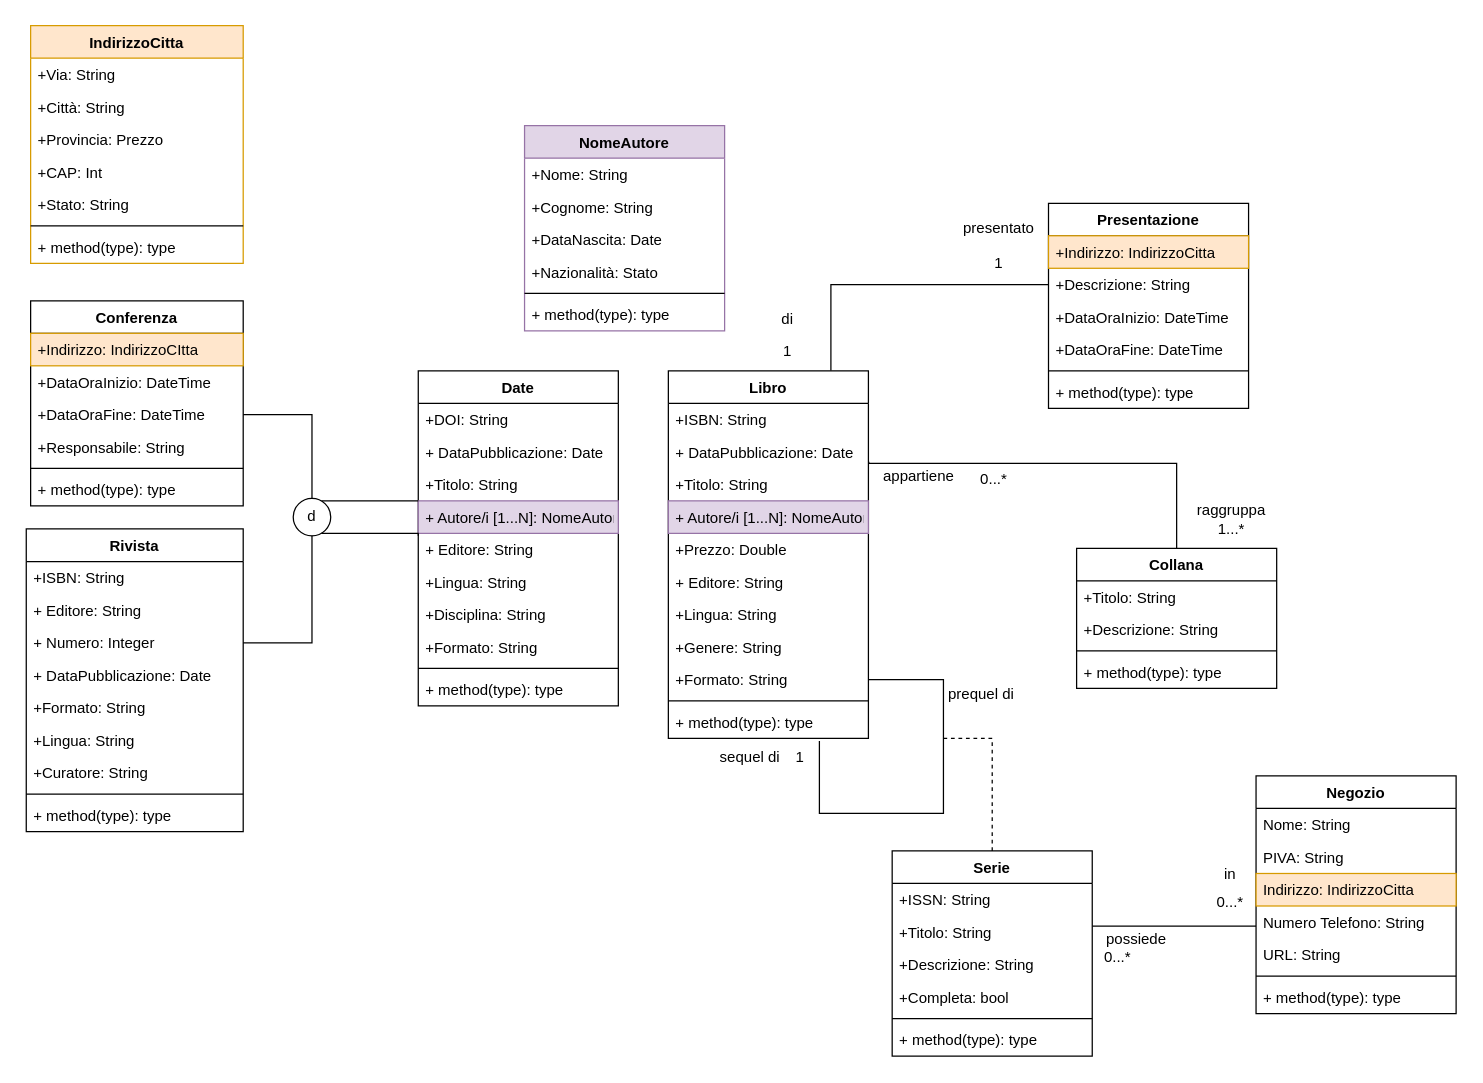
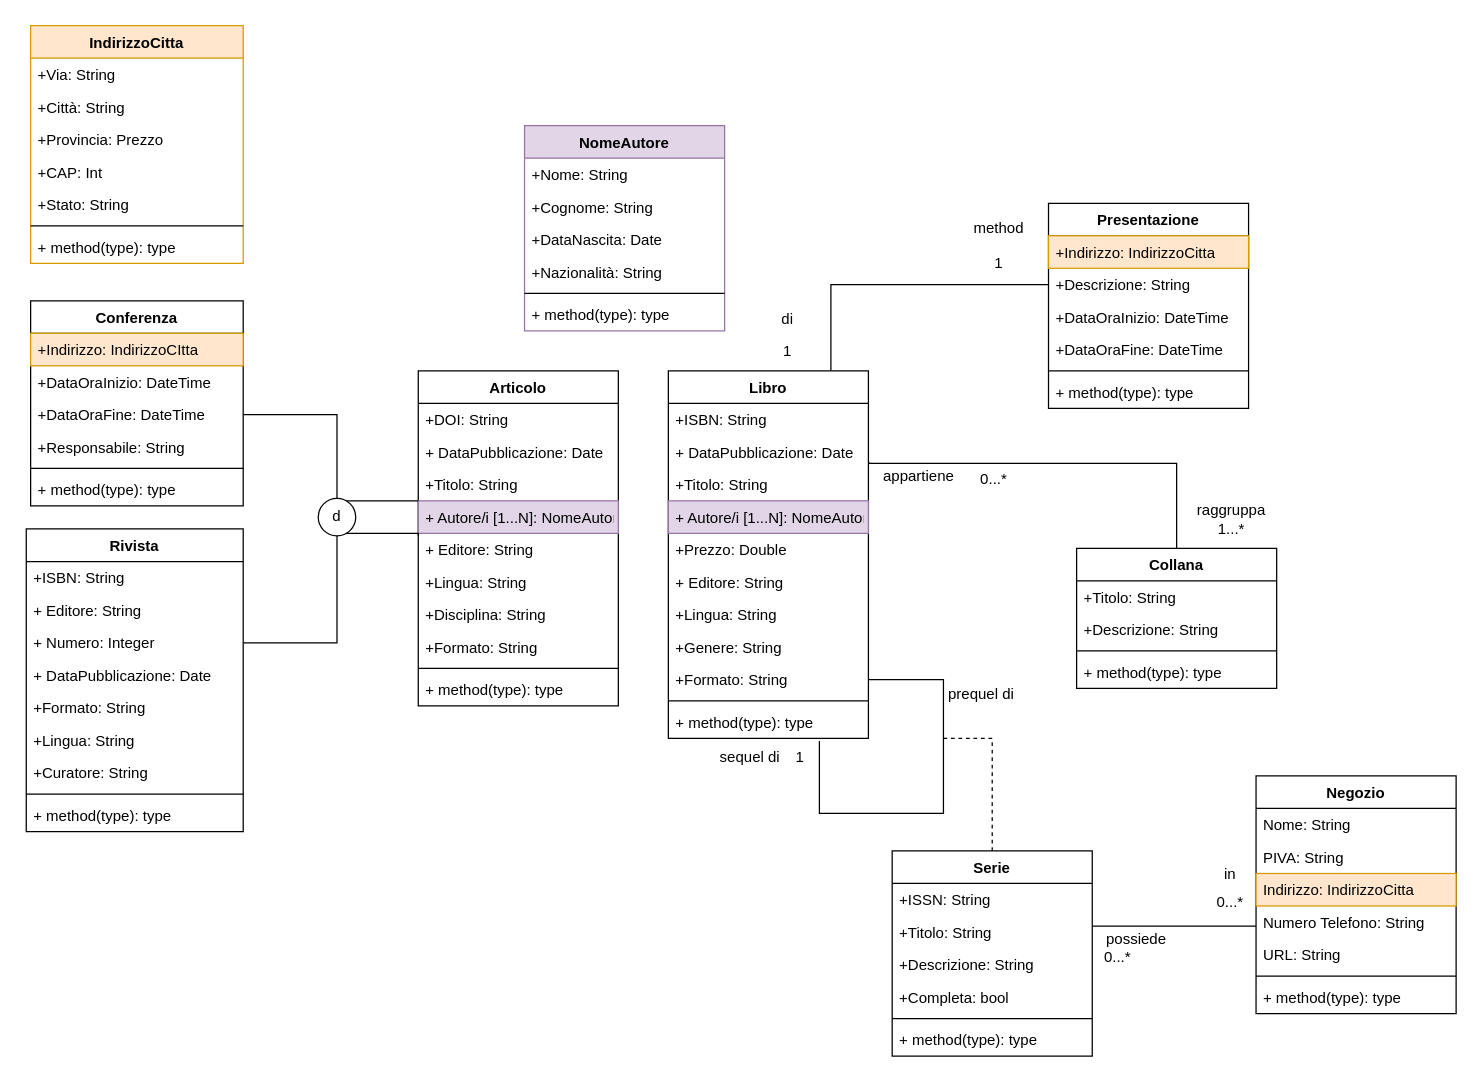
(999, 228) -> (999, 228)
(601, 273) -> (604, 273)
(518, 388) -> (518, 388)
(312, 517) -> (337, 517)
